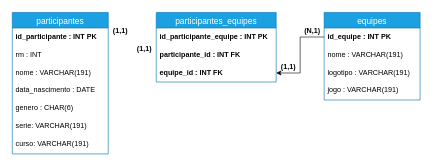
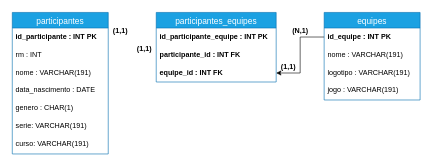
(312, 30) -> (300, 30)
(45, 108) -> (45, 108)
